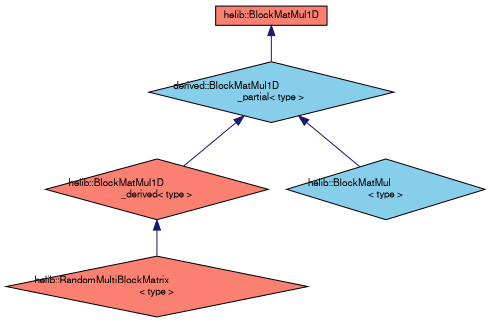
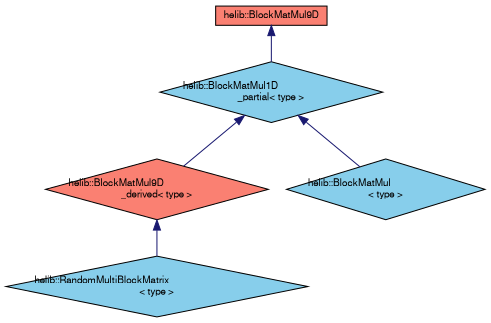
(271, 16) -> (271, 16)
(271, 92) -> (271, 92)
(157, 189) -> (157, 189)
(157, 287) -> (157, 287)
